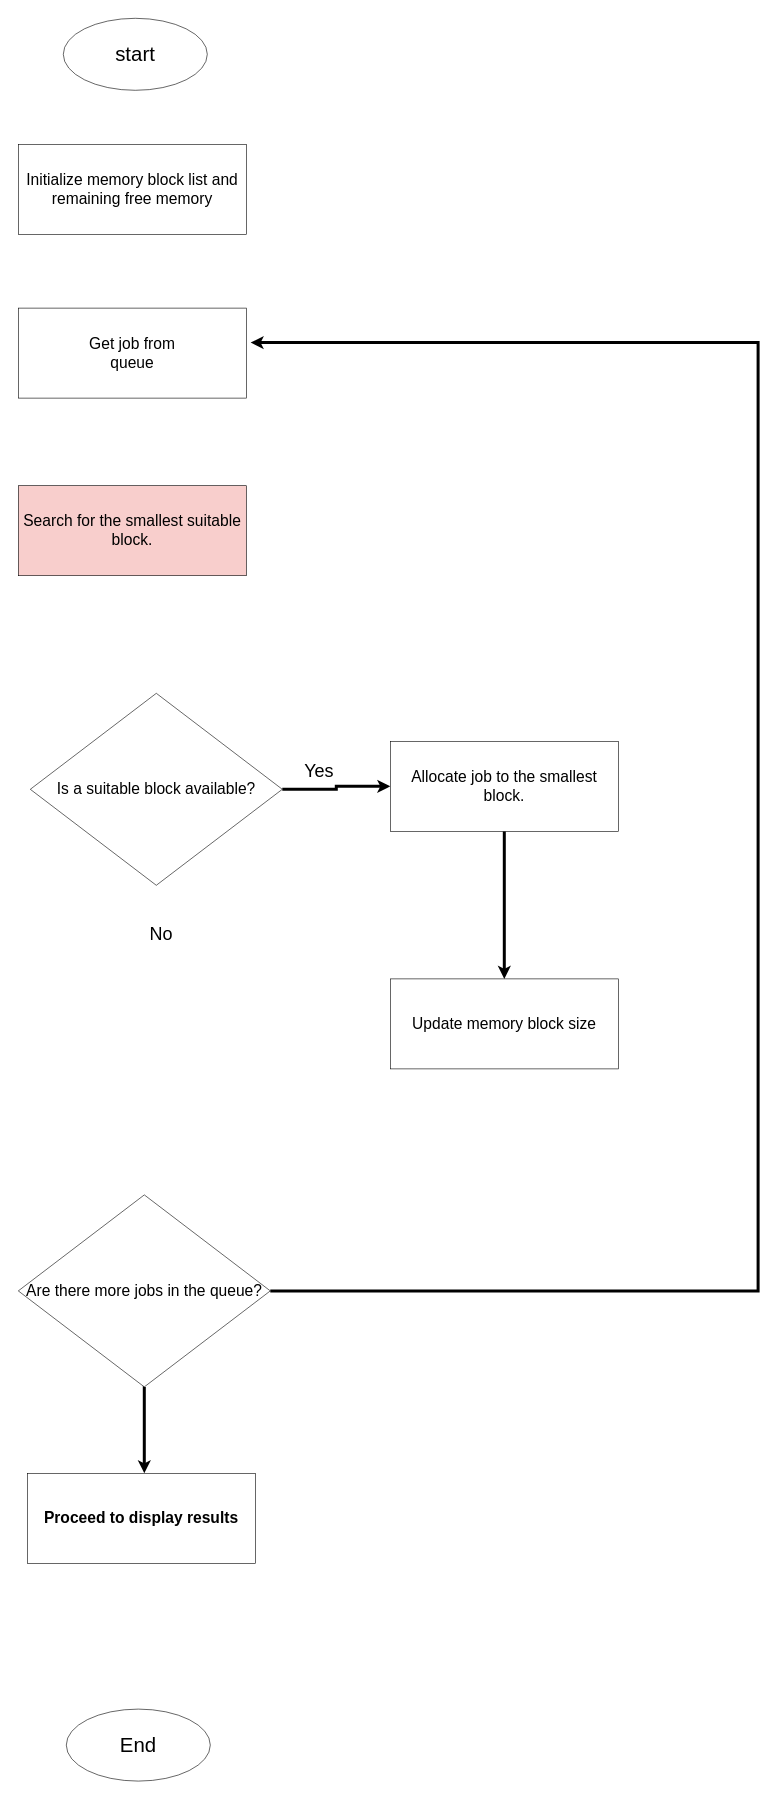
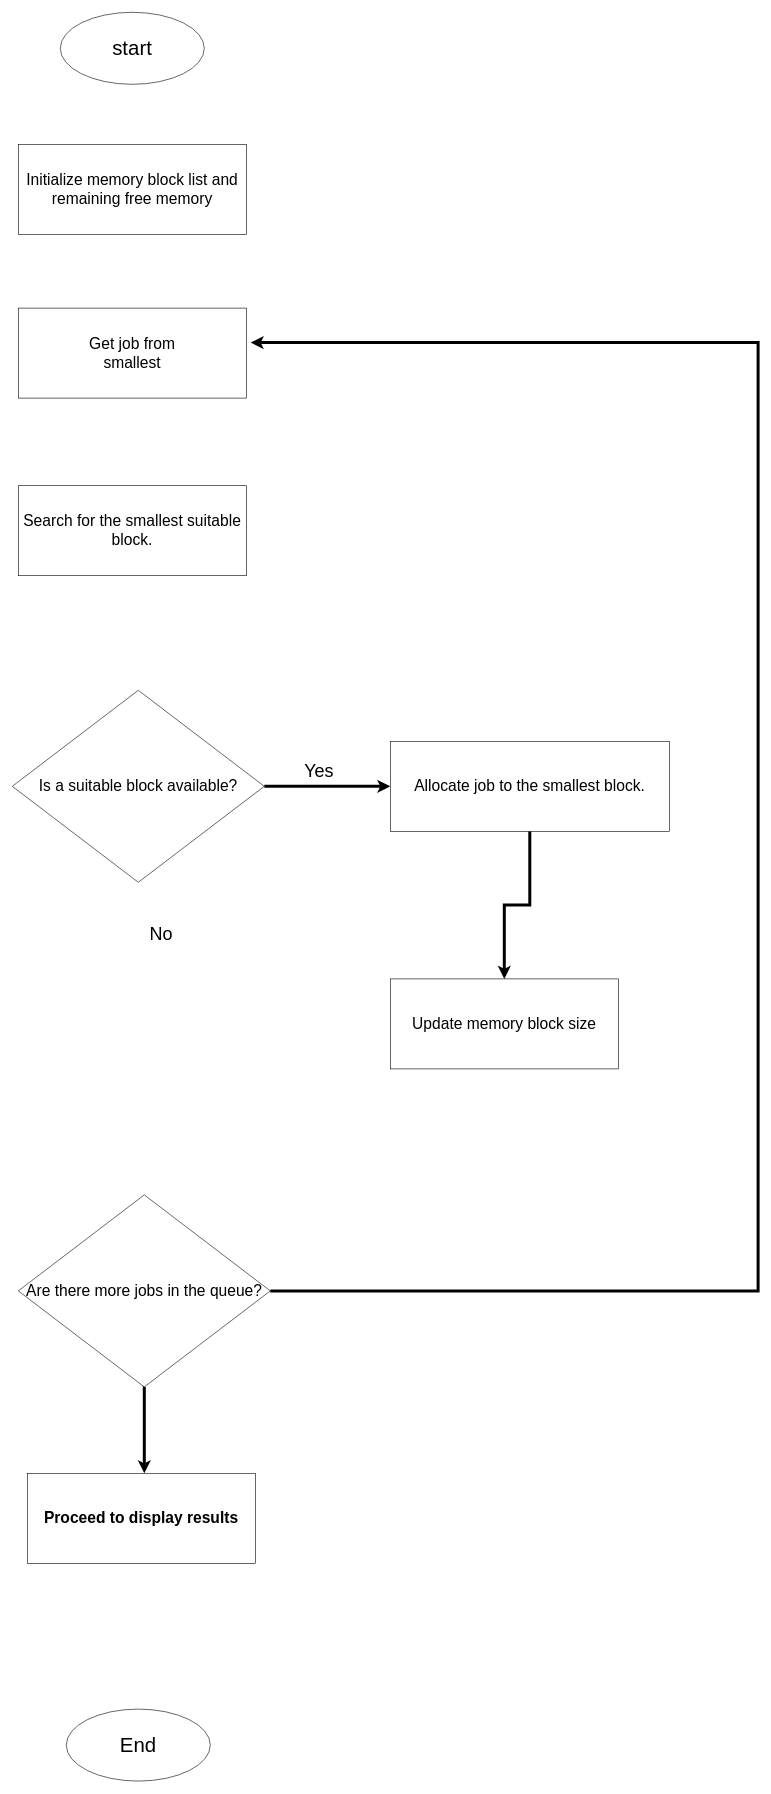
(135, 54) -> (132, 48)
(132, 353) -> (132, 353)
(132, 531) -> (132, 531)
(504, 786) -> (530, 786)
(156, 789) -> (138, 786)
